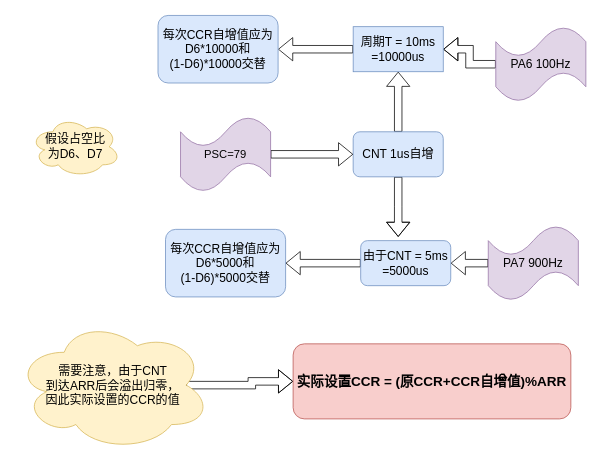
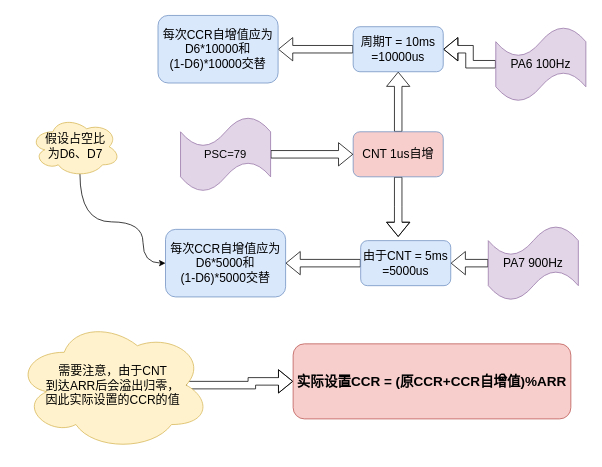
(398, 49) -> (398, 49)
(398, 154) -> (398, 154)
none -> (111, 222)
